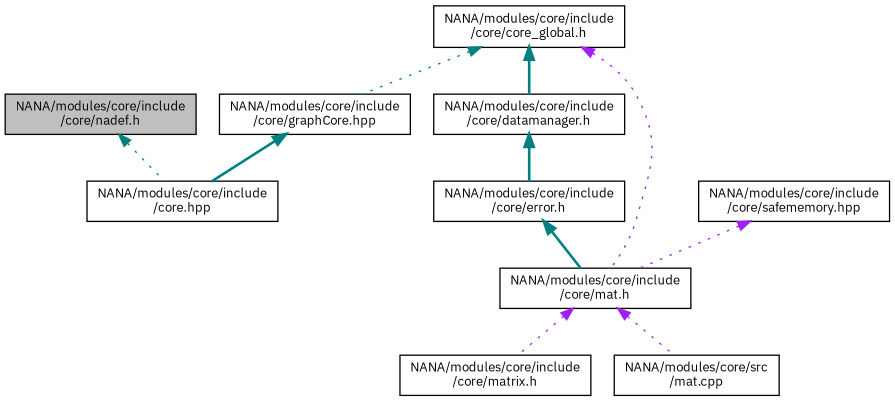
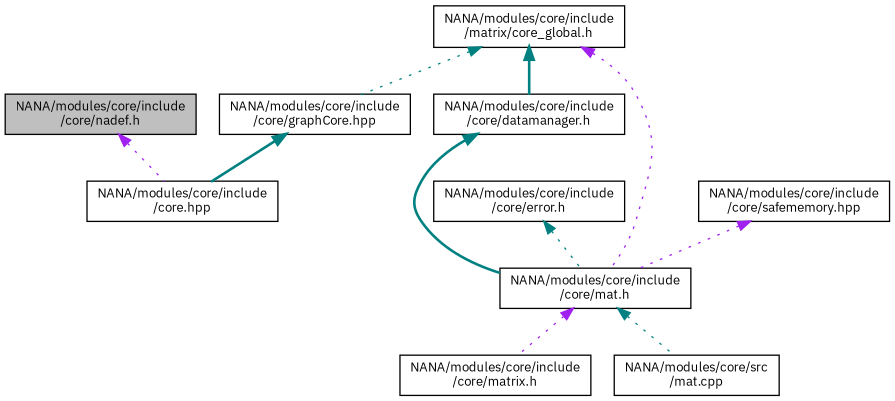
(529, 27) -> (529, 27)
(146, 163) -> (146, 163)
(529, 164) -> (419, 218)
(566, 250) -> (566, 250)
(651, 336) -> (651, 336)
